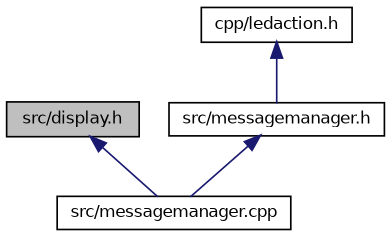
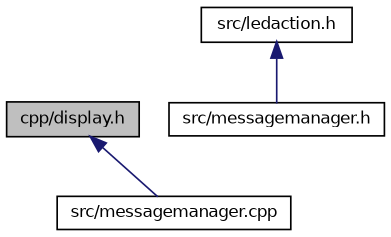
(277, 25) -> (277, 25)
(73, 119) -> (73, 119)
(219, 172) -> none
